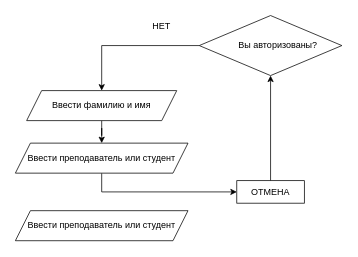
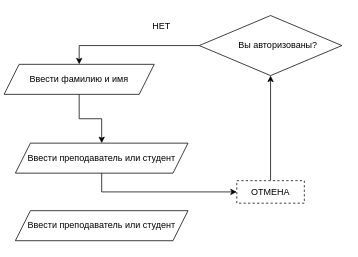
(102, 105) -> (79, 79)
(270, 192) -> (270, 192)
